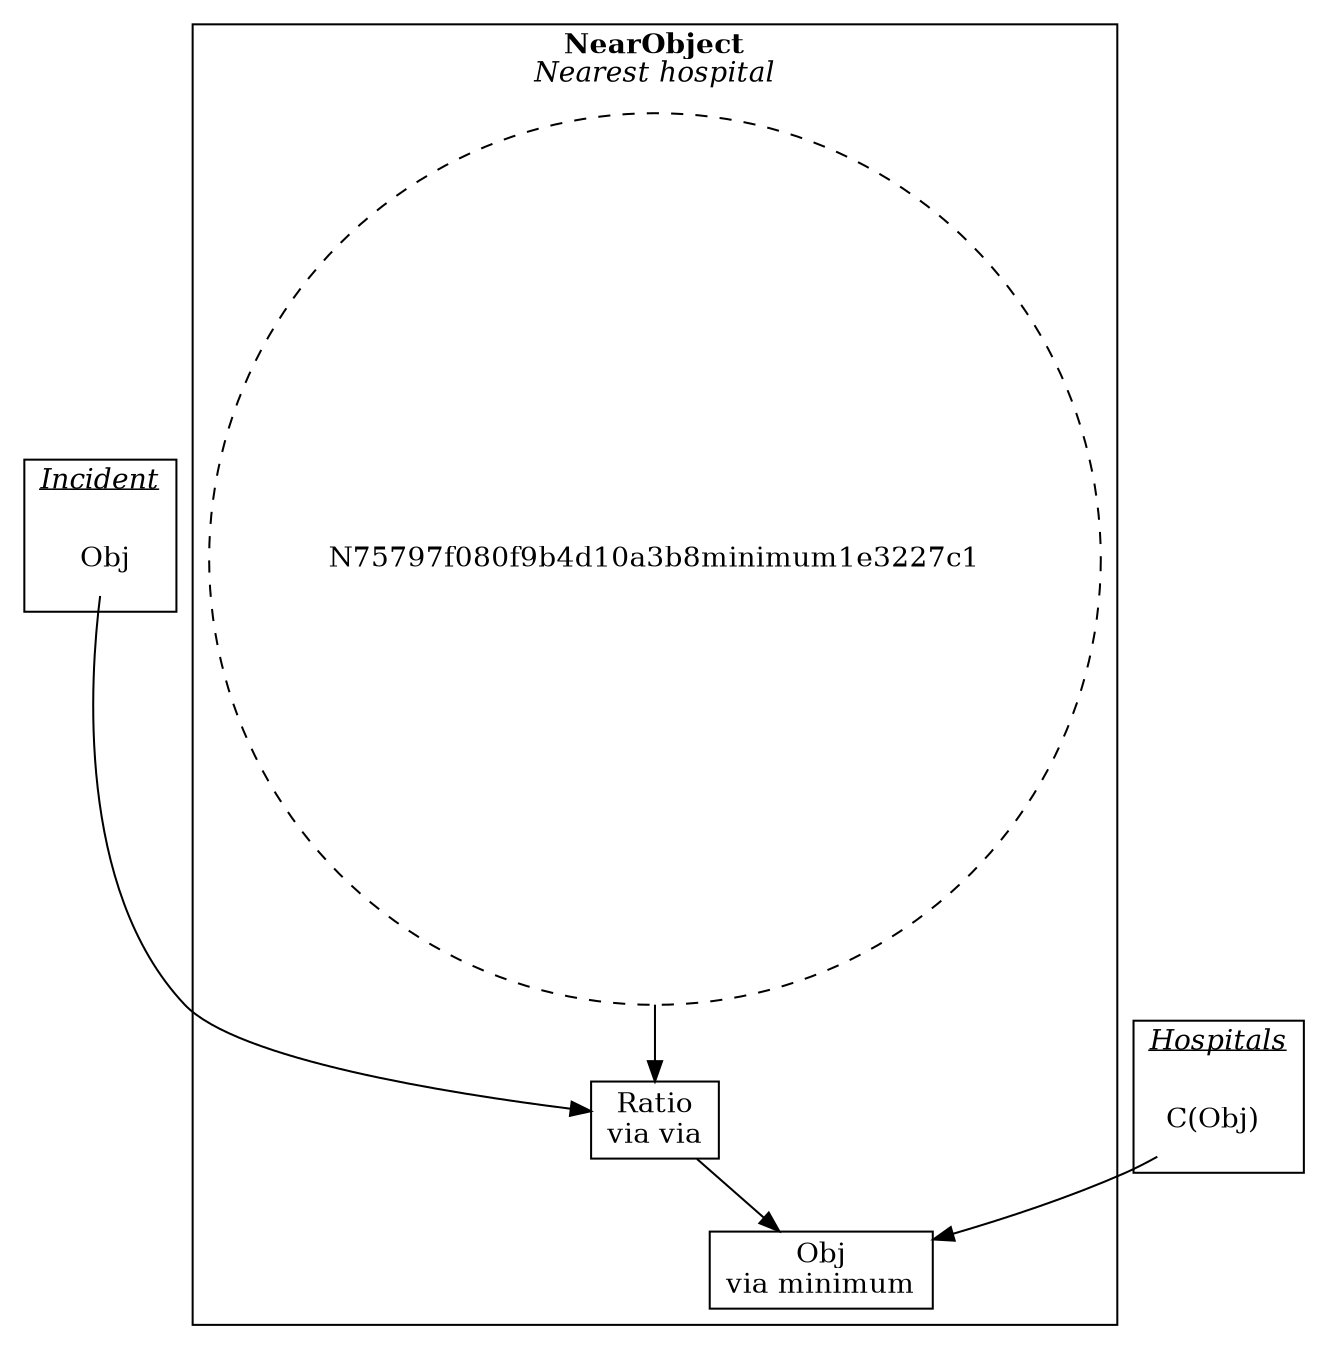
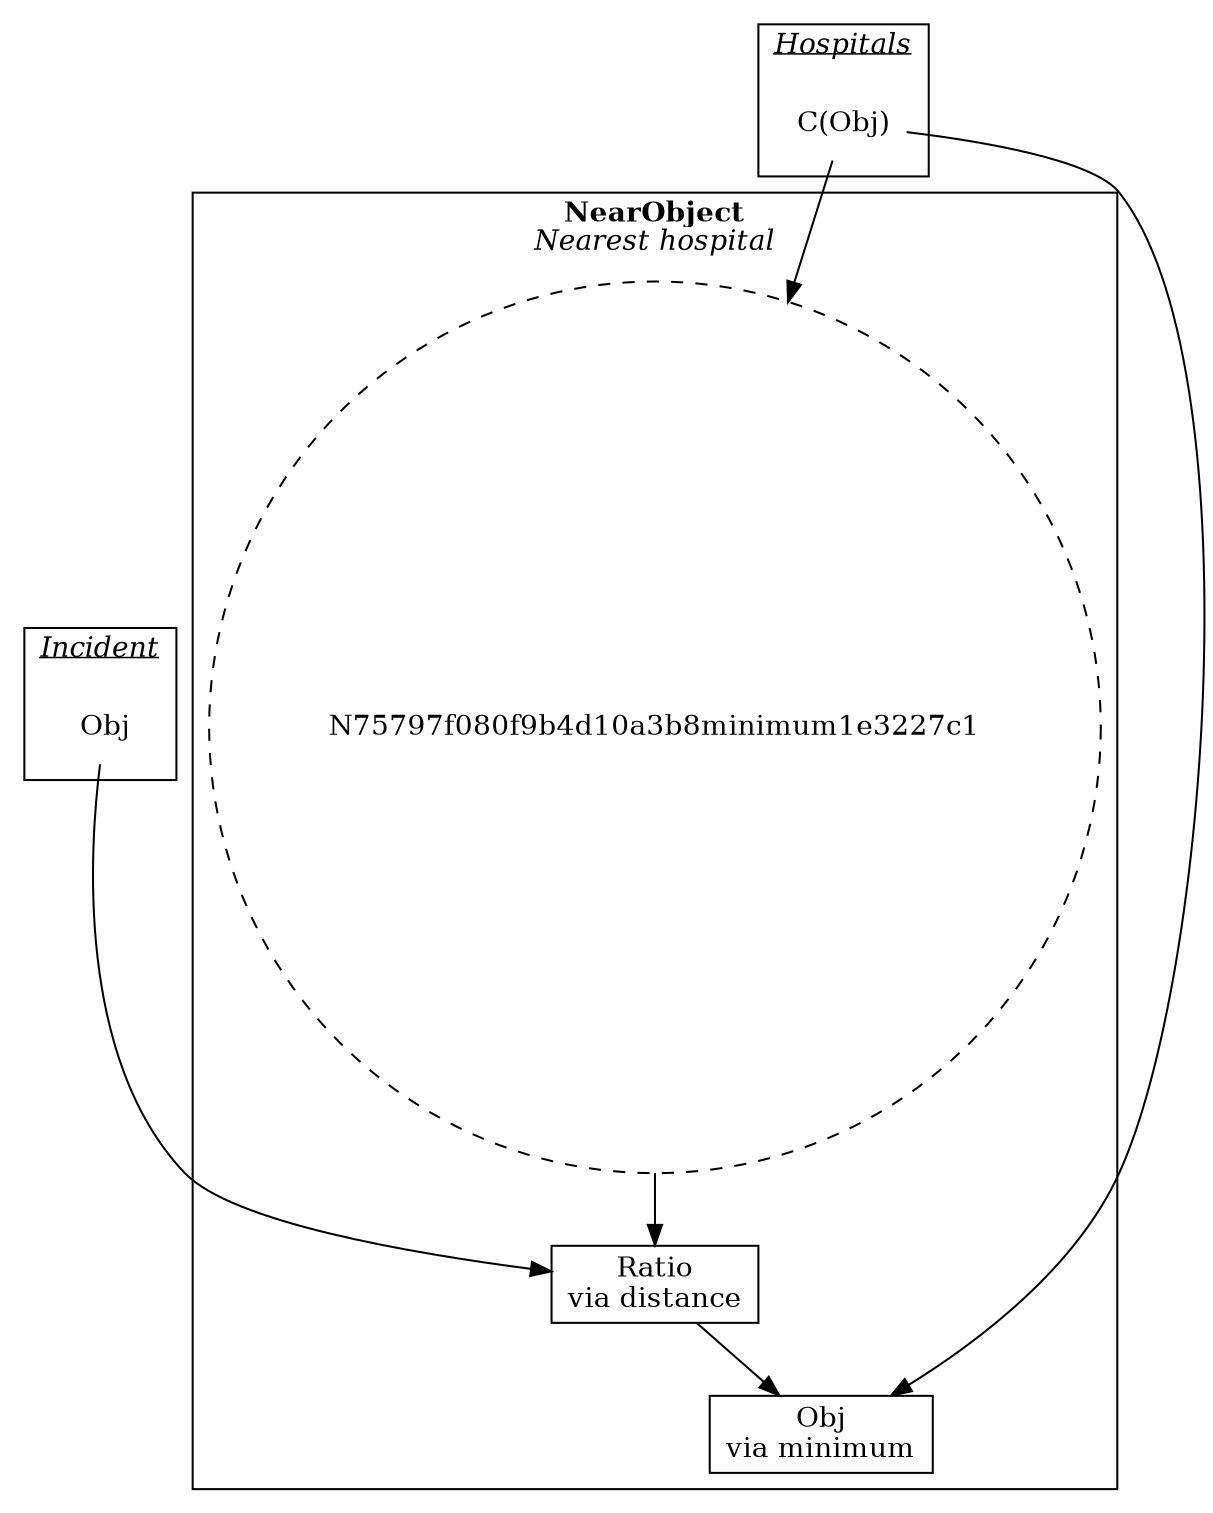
none -> (813, 222)
(655, 1134) -> (655, 1299)
